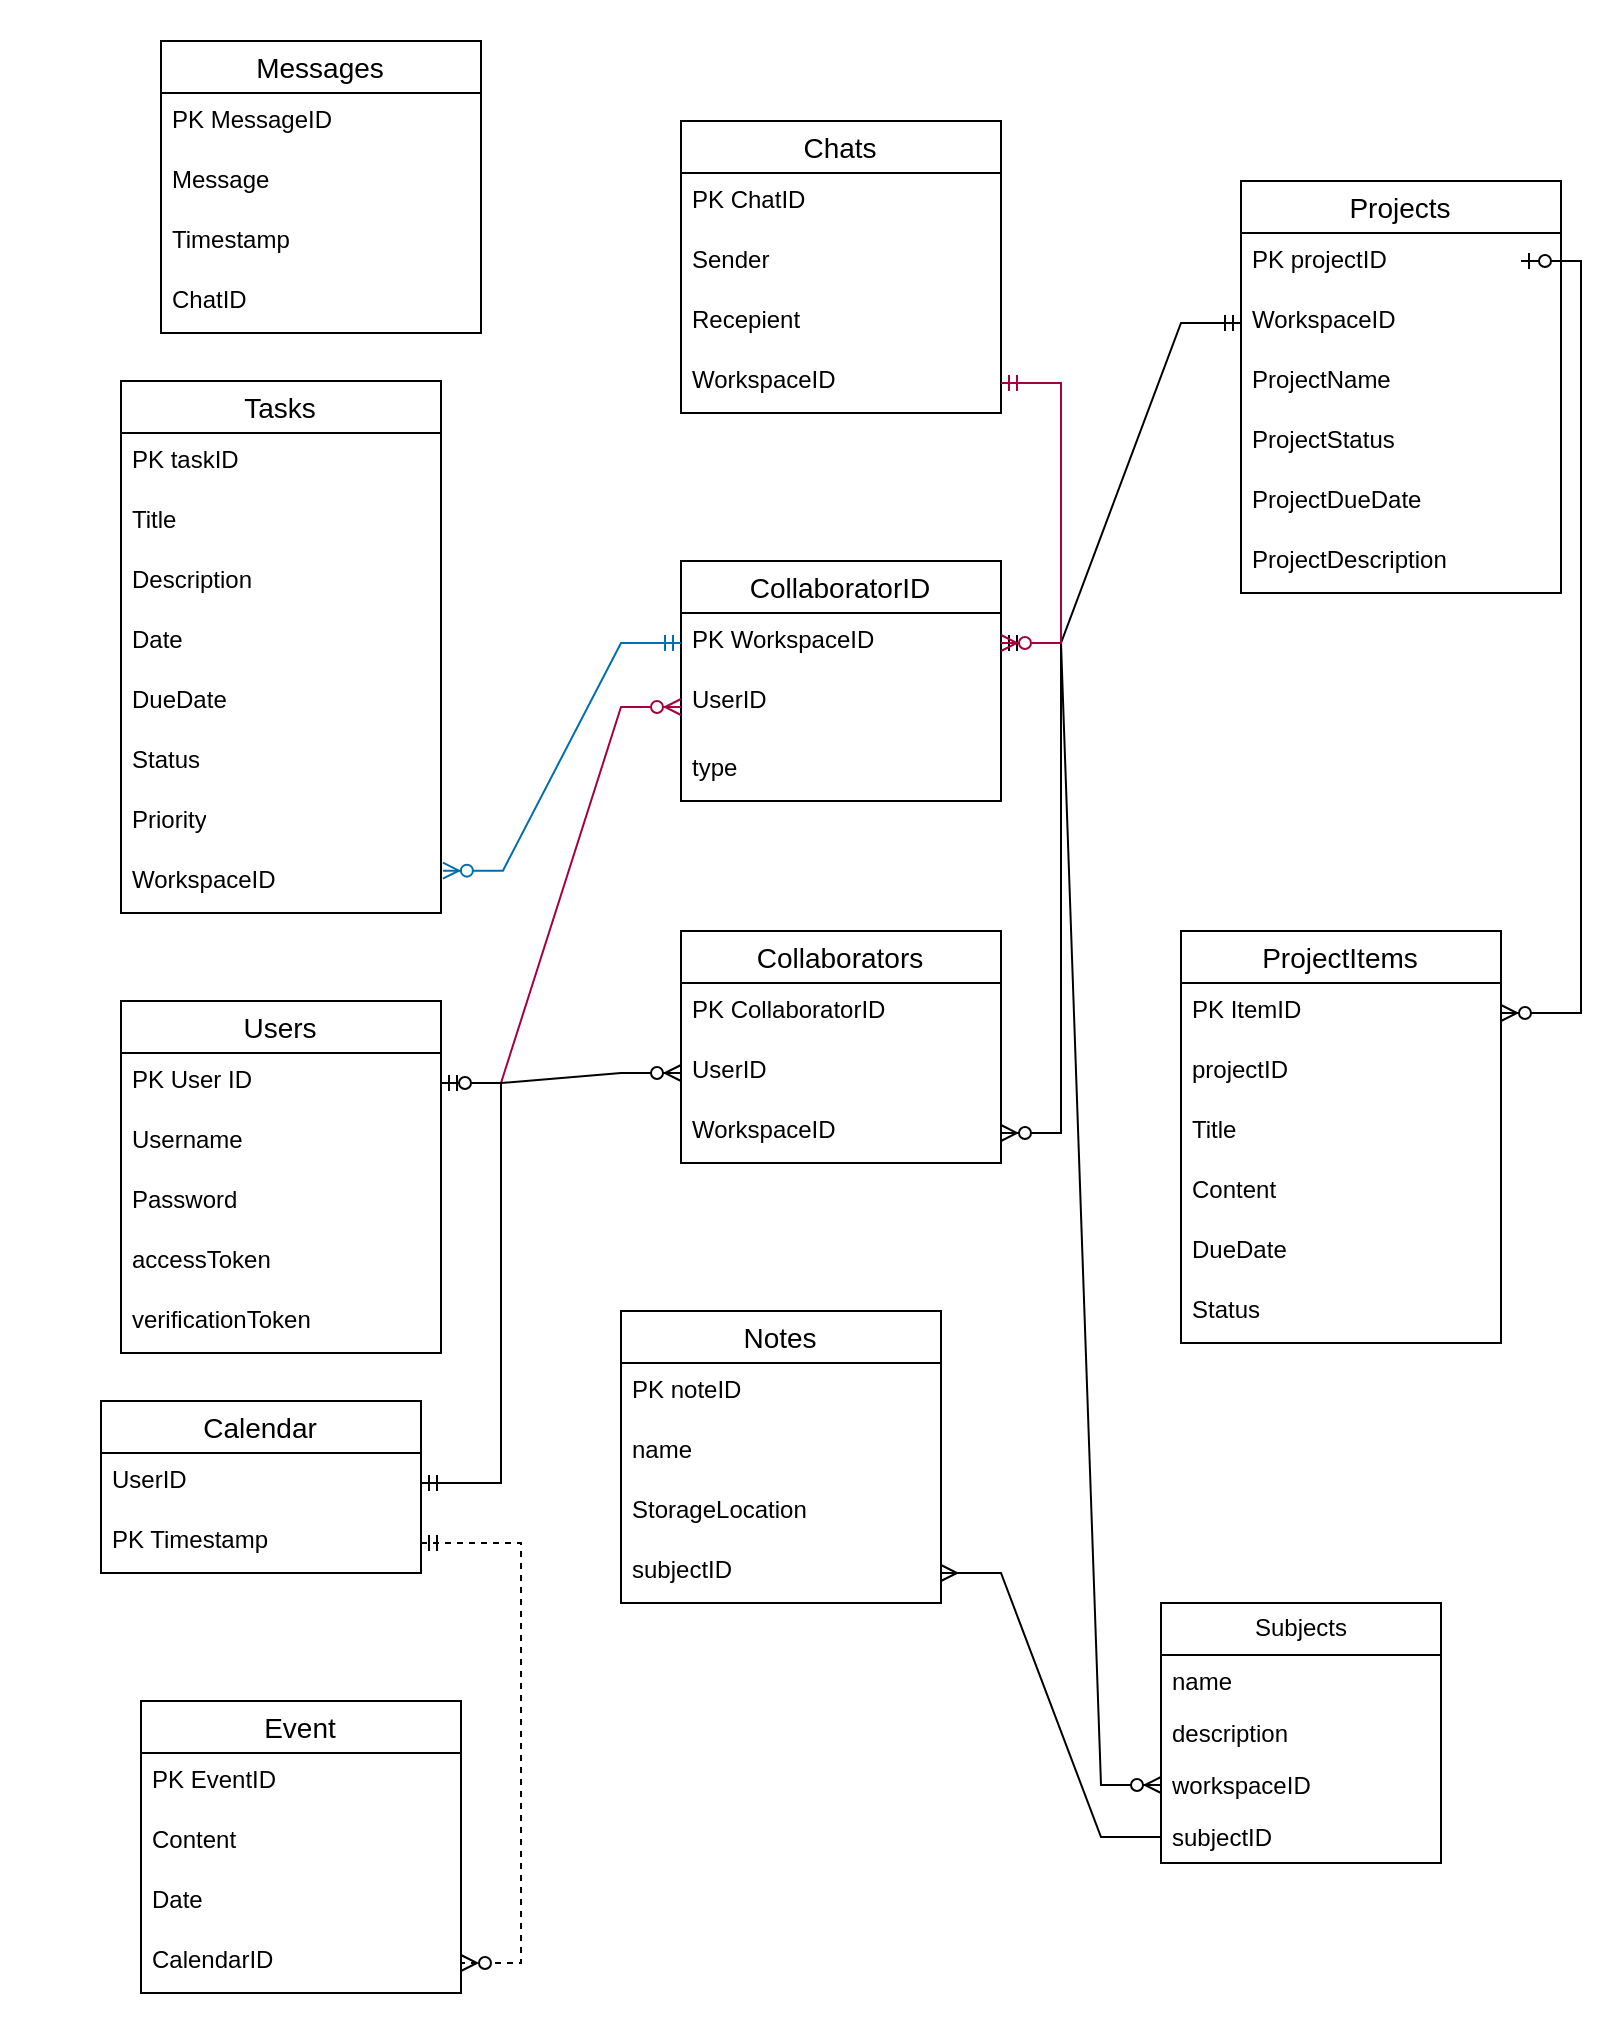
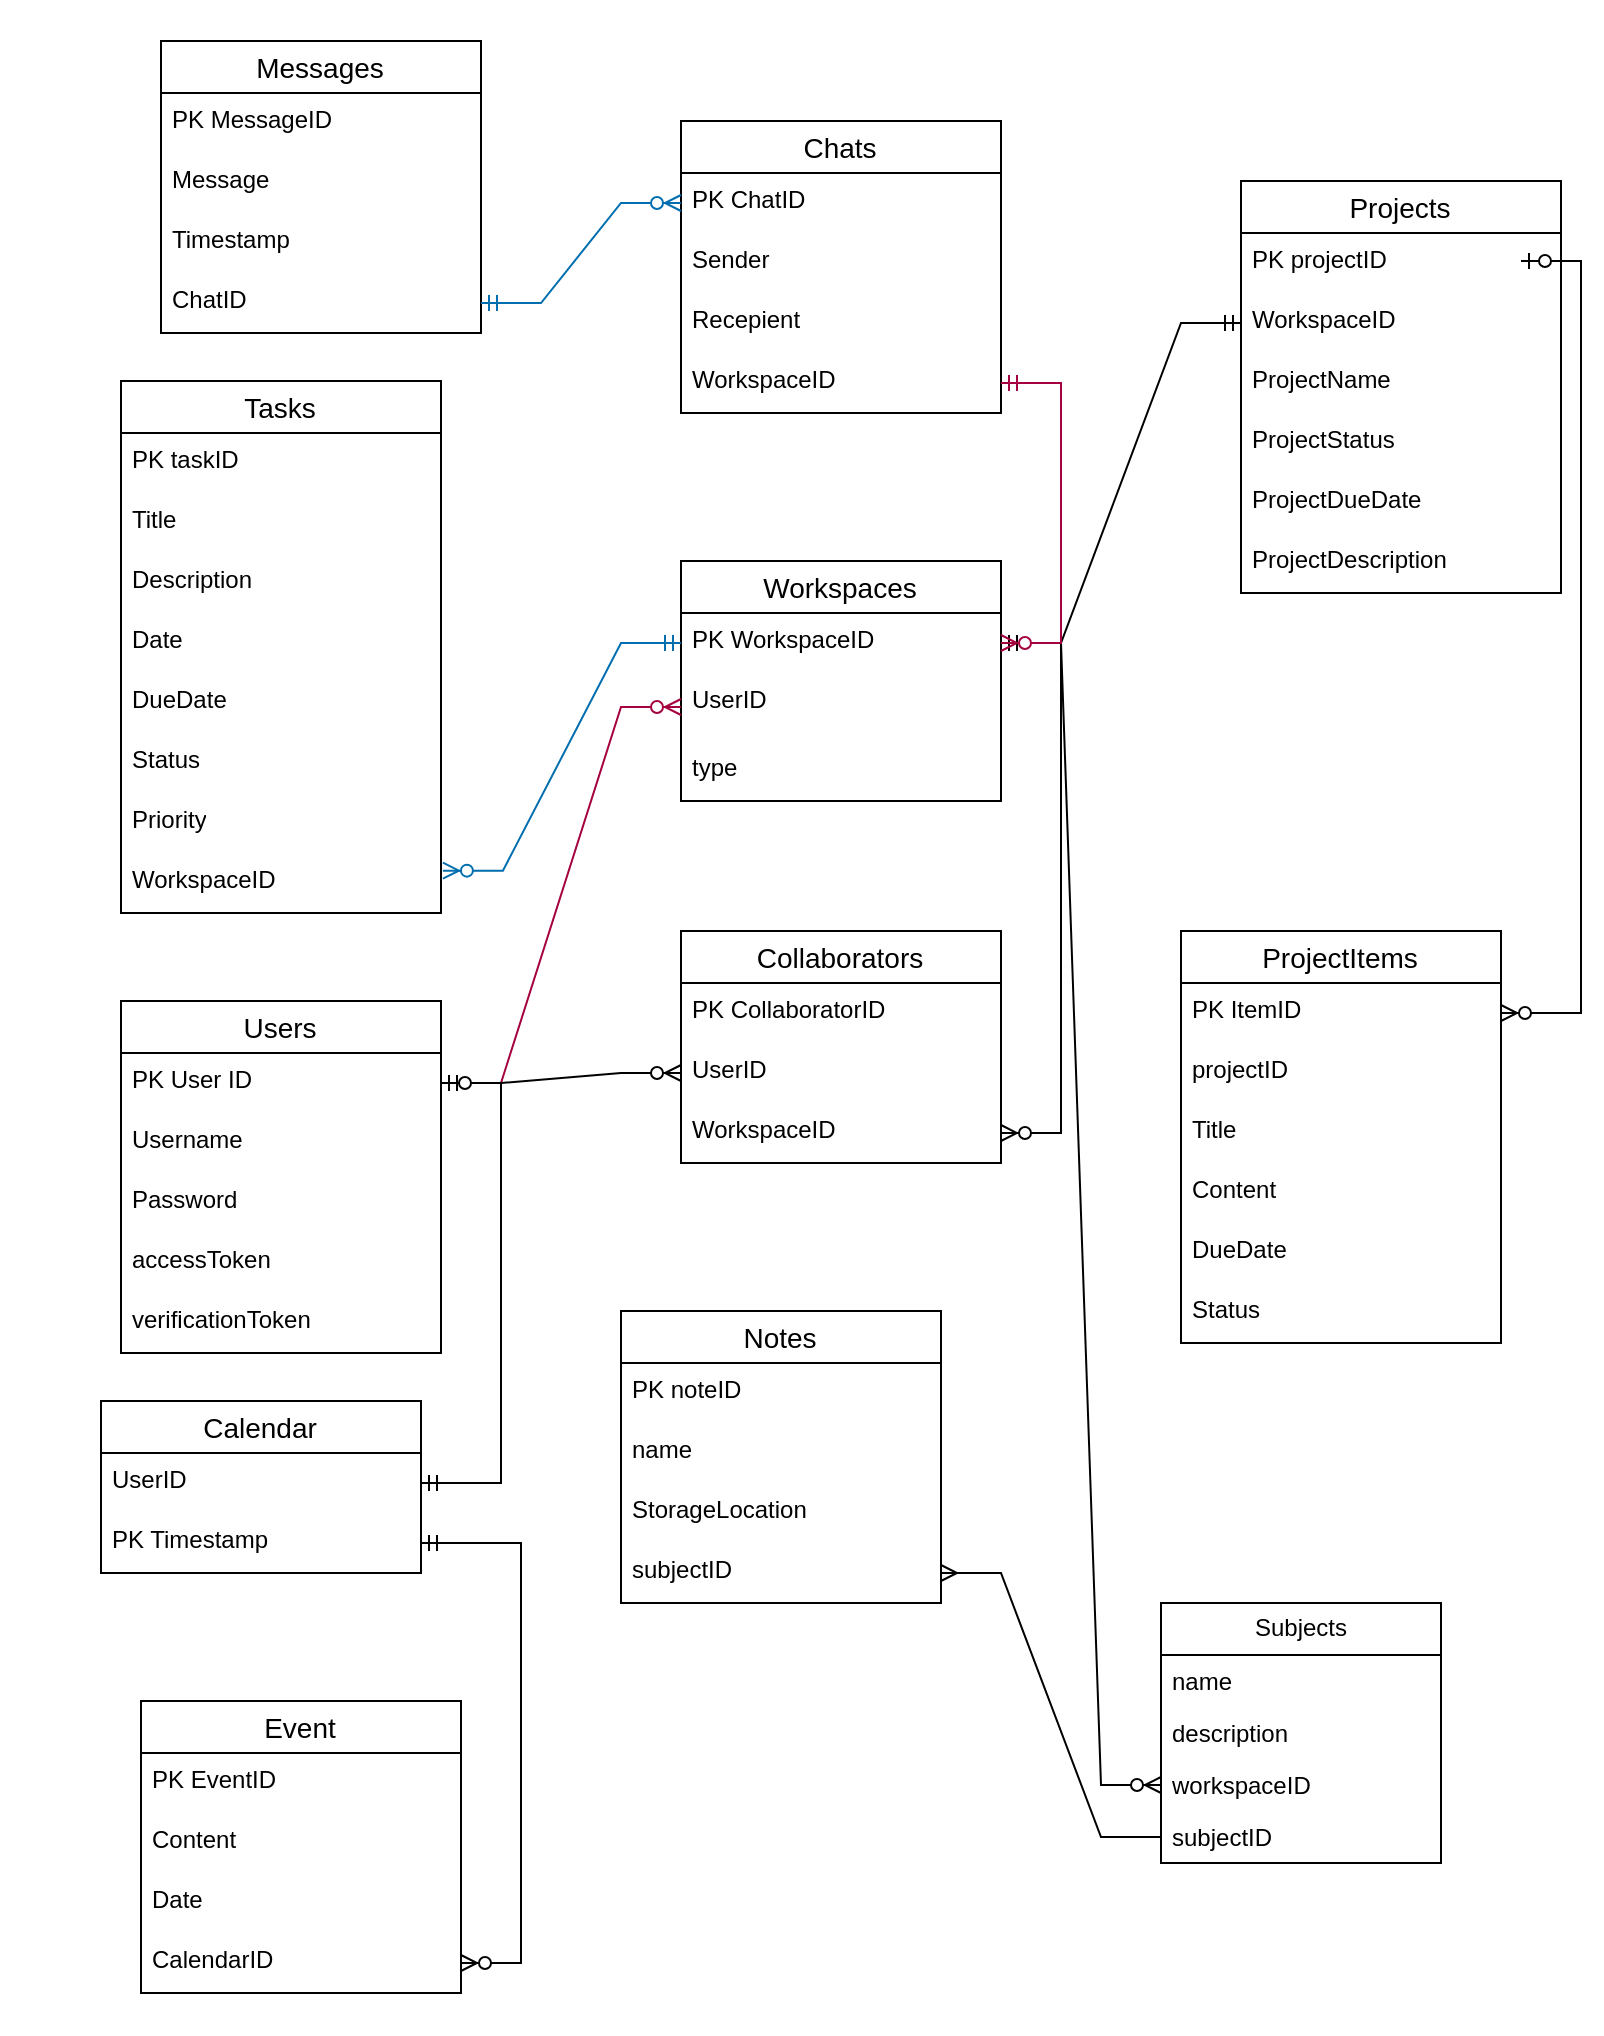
none -> (581, 253)
(840, 589) -> (840, 589)
(521, 1720) -> (521, 1720)
